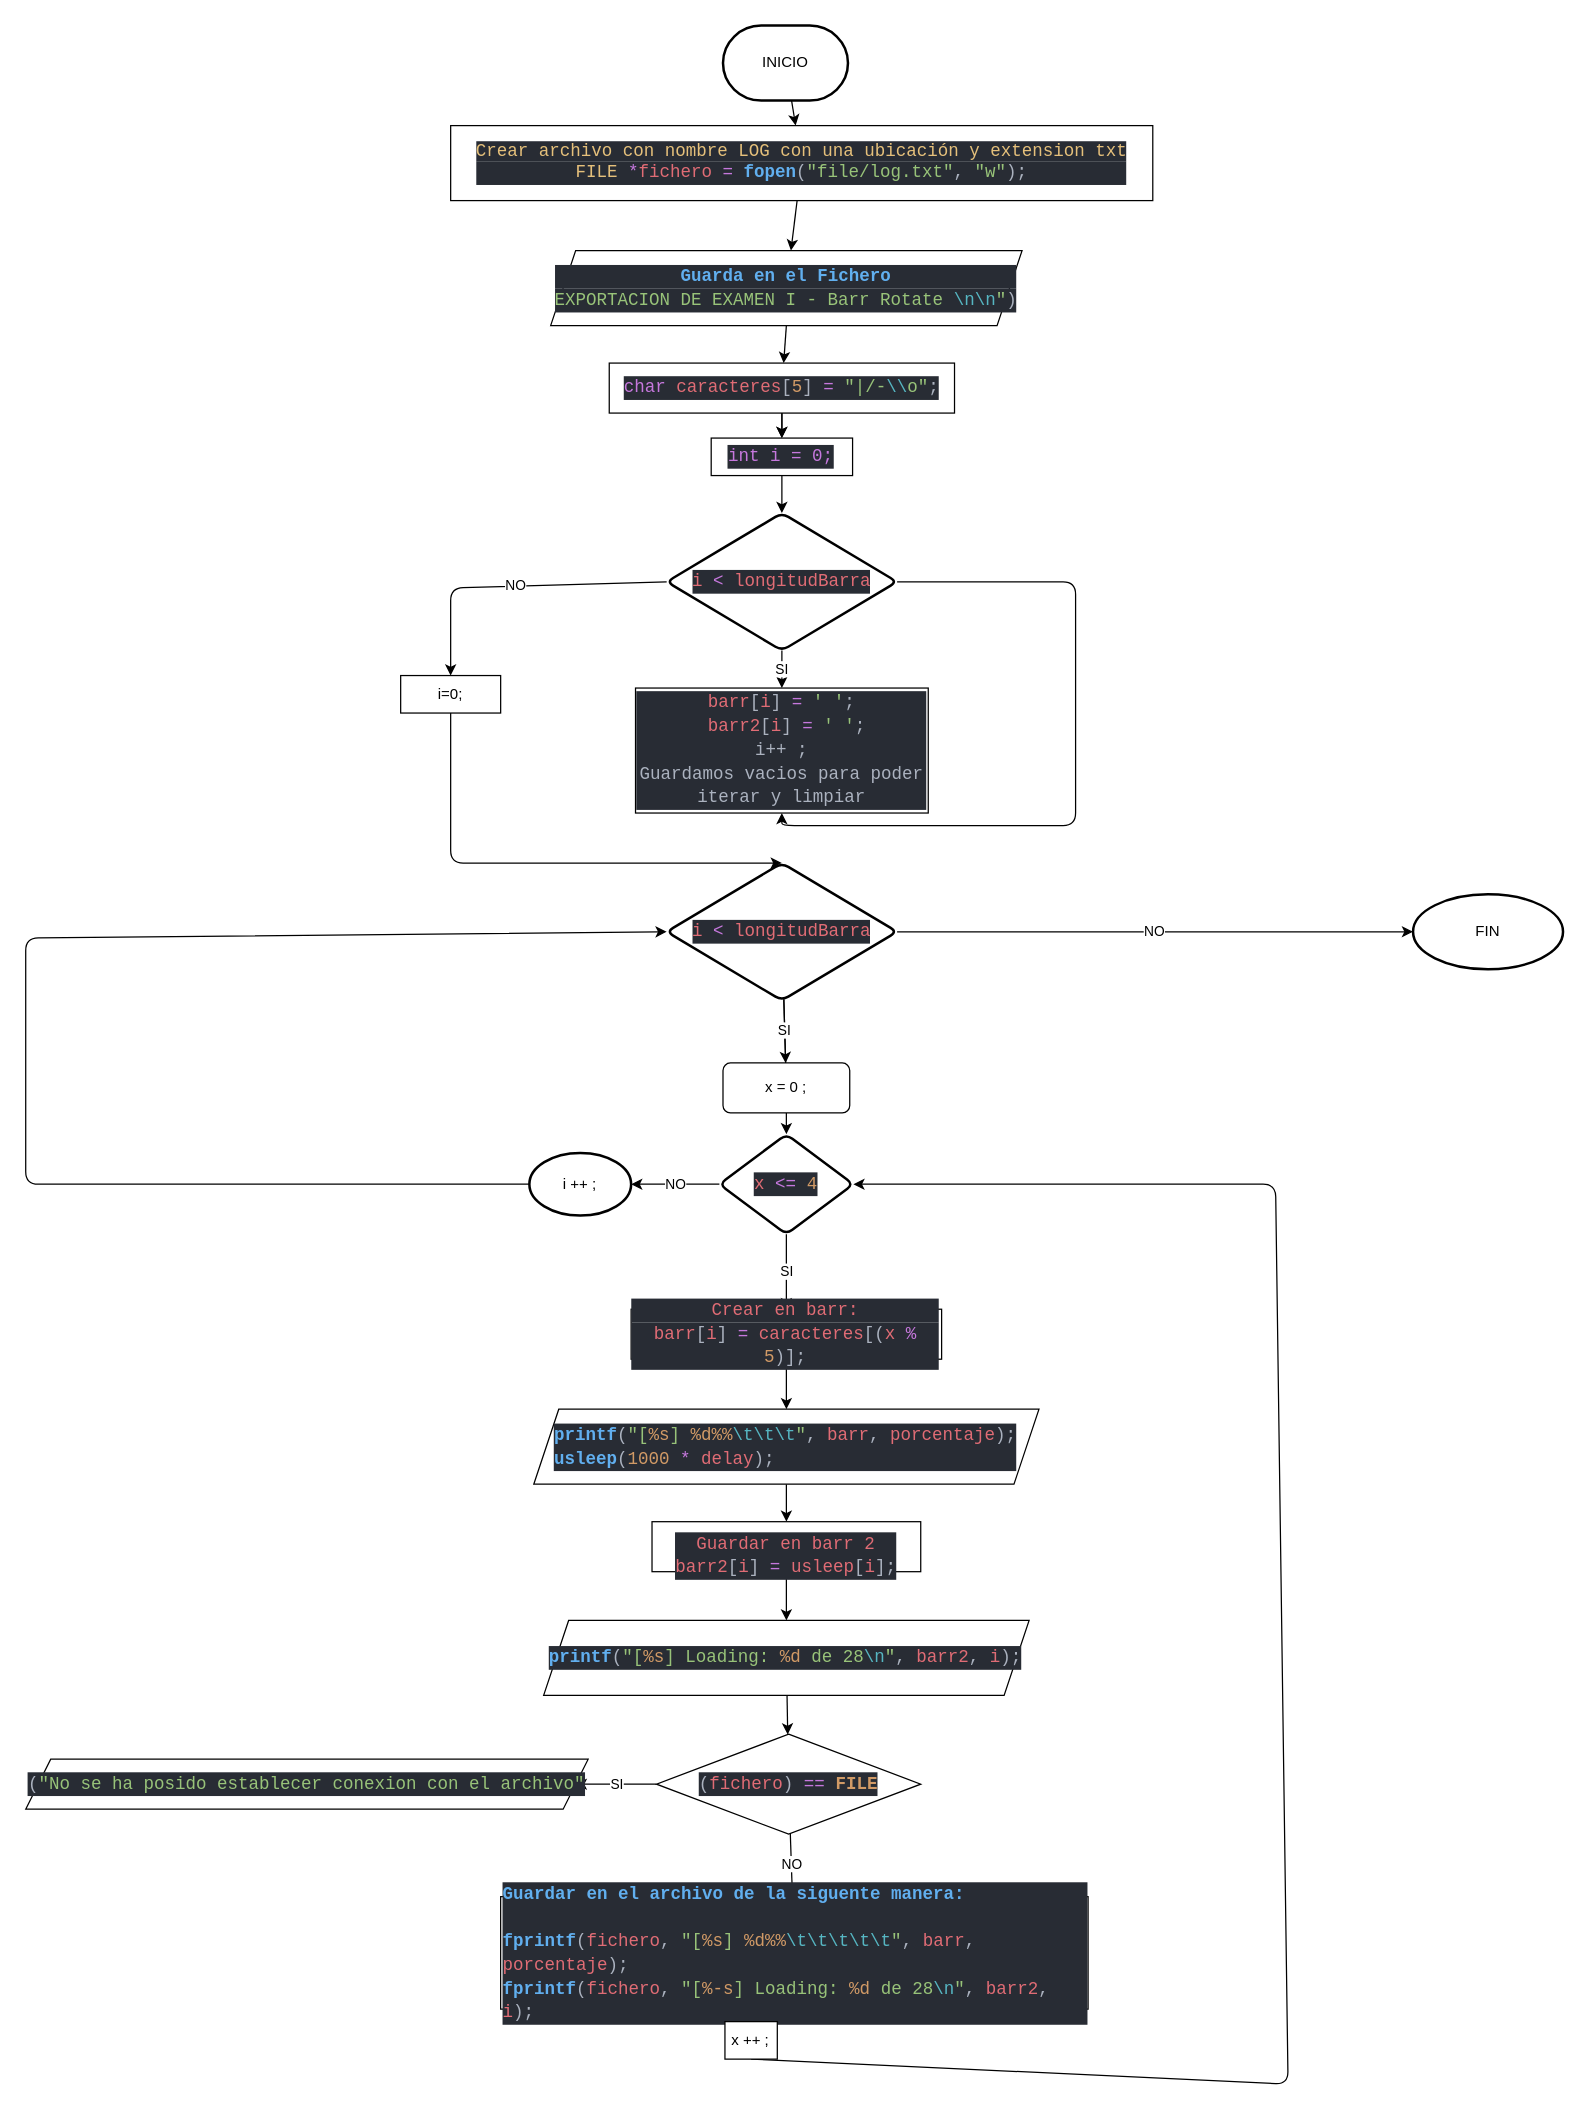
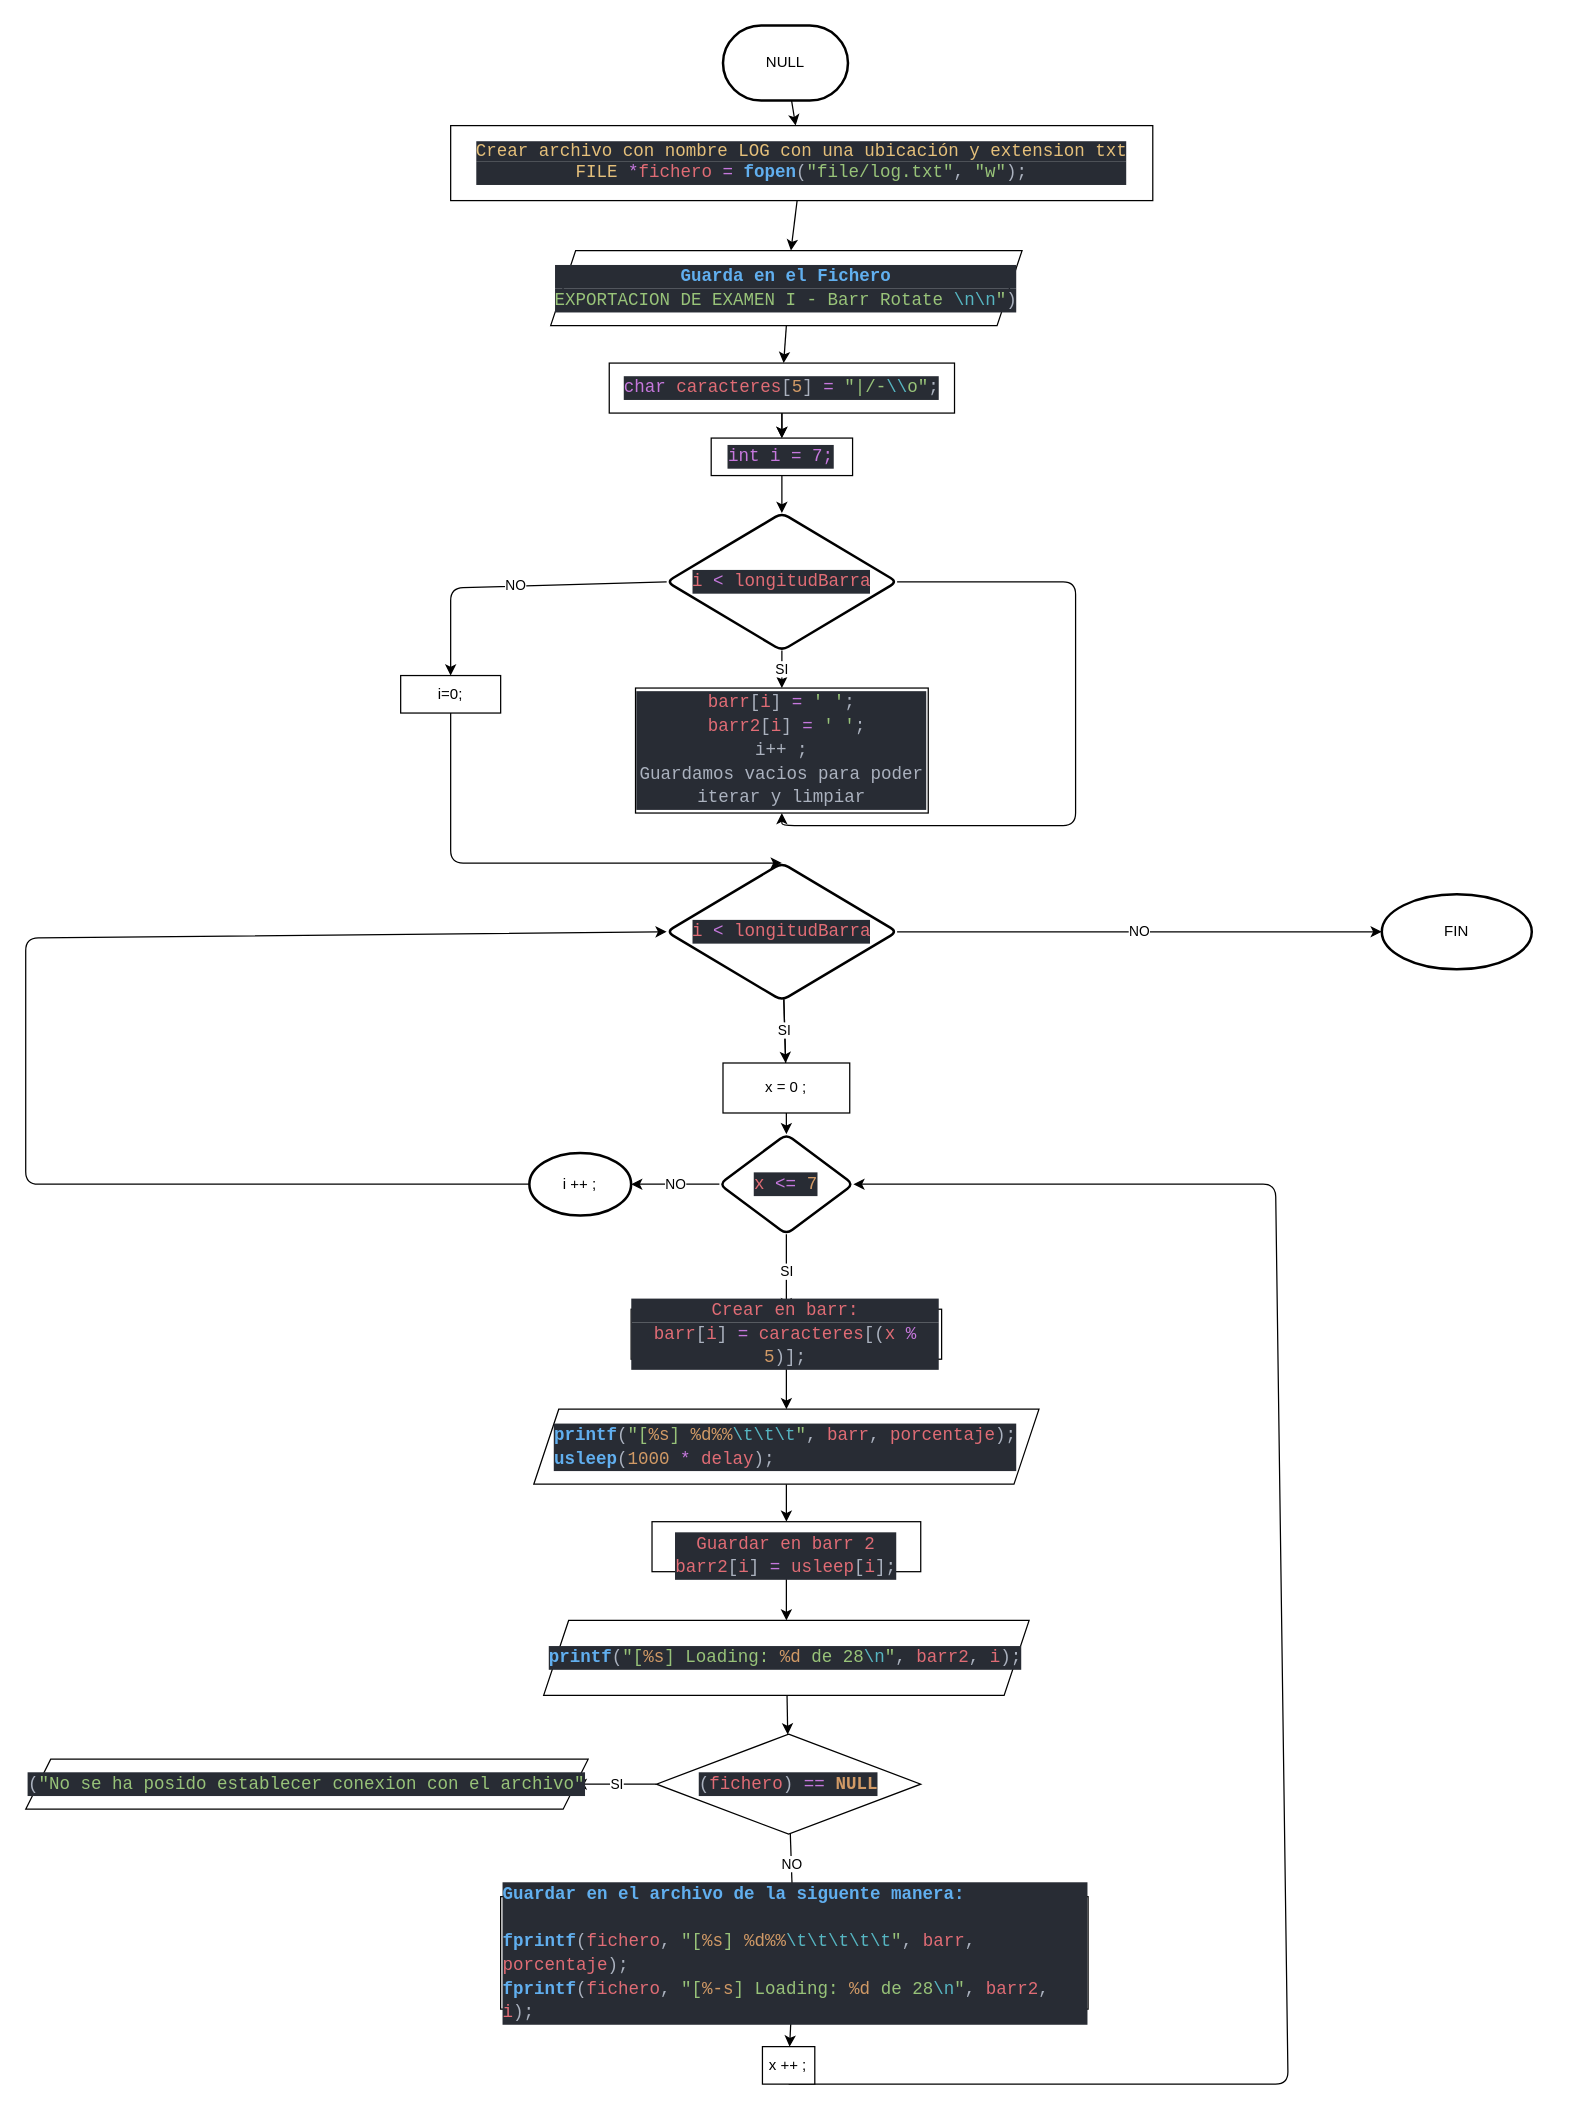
(786, 63) -> (786, 63)
(781, 457) -> (781, 457)
(1488, 932) -> (1457, 932)
(786, 1088) -> (786, 1088)
(786, 1184) -> (786, 1184)
(789, 1784) -> (789, 1784)
(751, 2041) -> (789, 2066)
